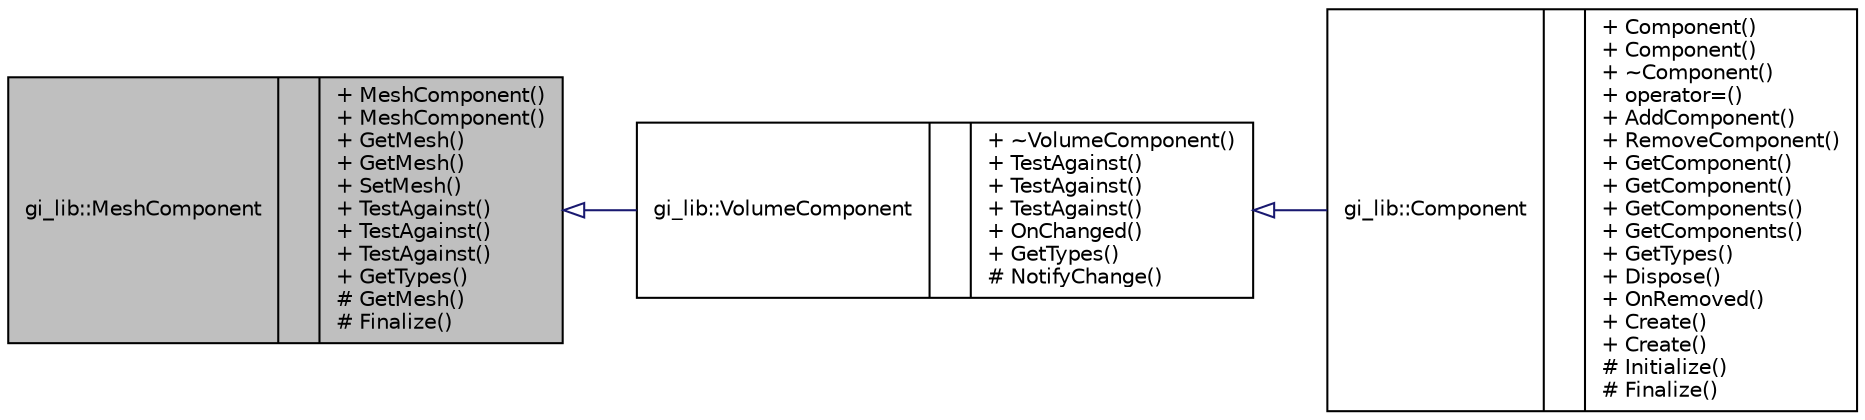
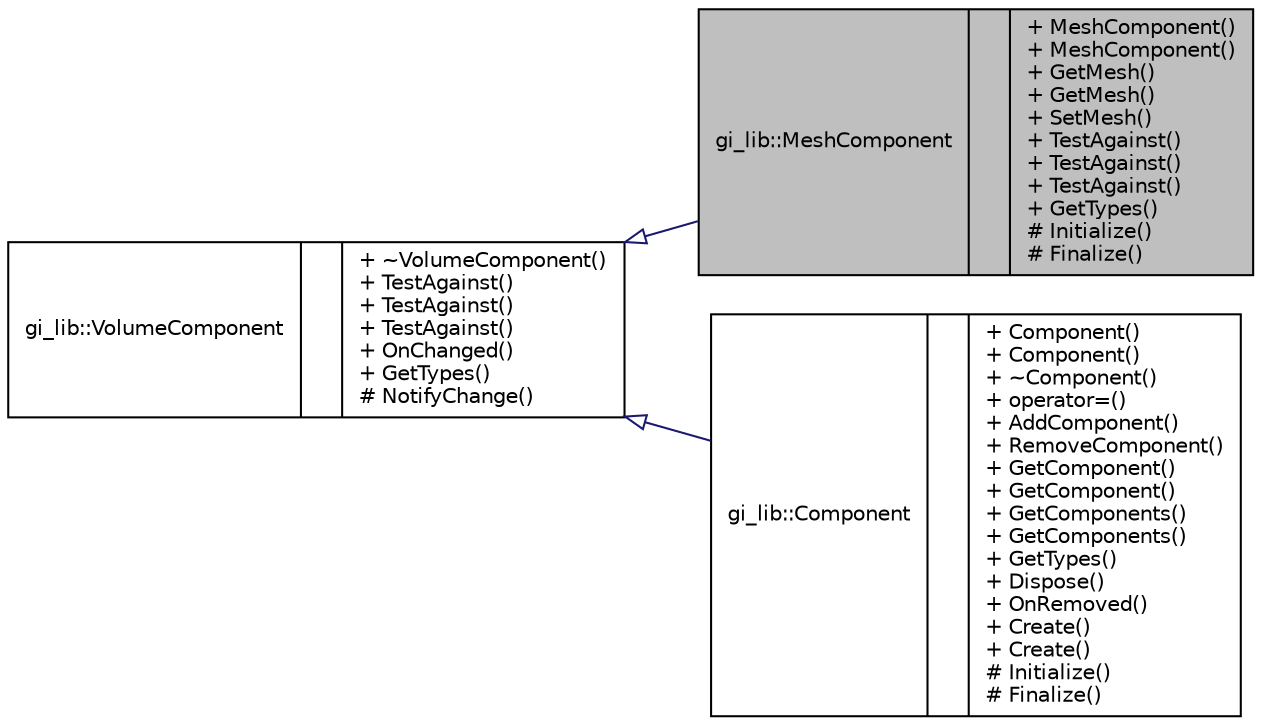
(611, 210) -> (671, 229)
(401, 300) -> (1089, 232)
